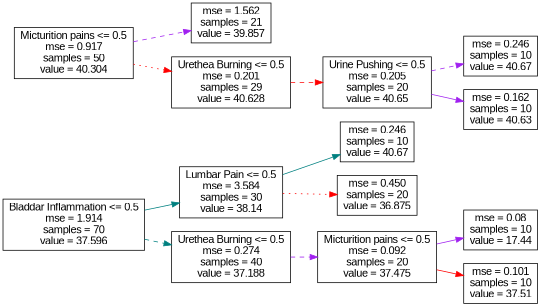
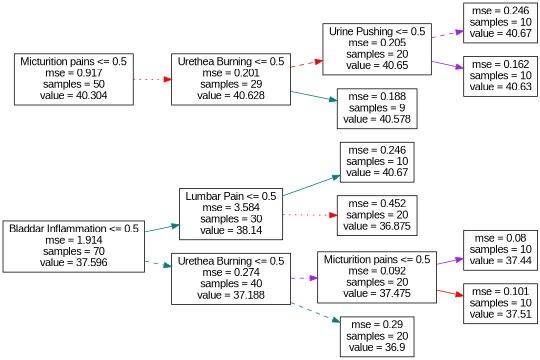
(231, 23) -> none
none -> (377, 109)
(377, 195) -> (377, 216)
(501, 230) -> (501, 250)
none -> (377, 337)
